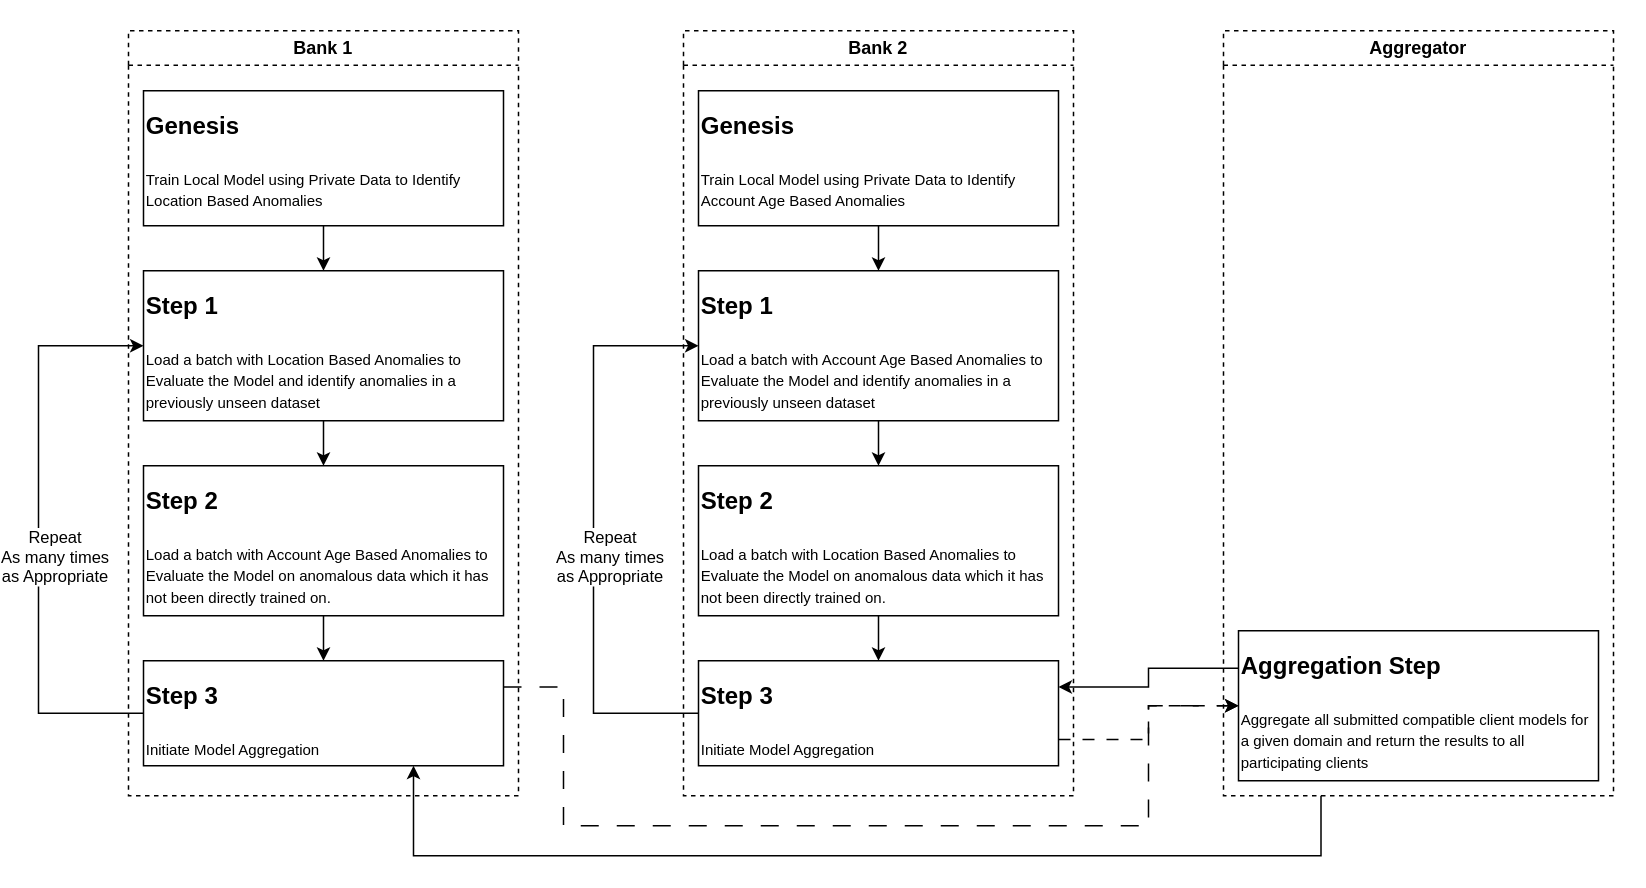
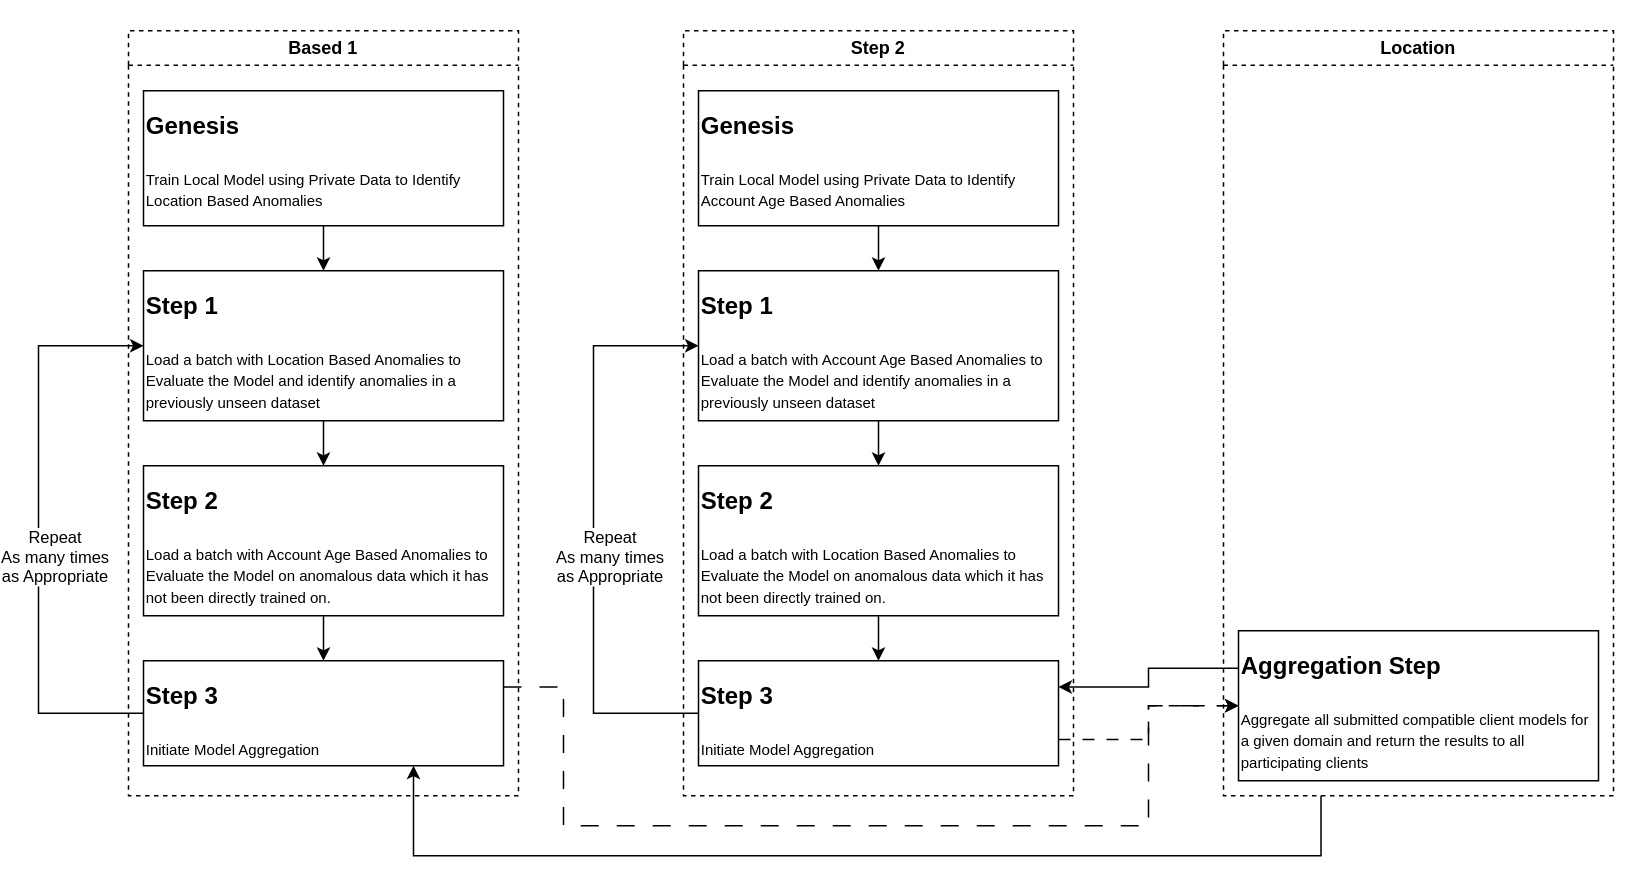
(323, 49) -> (323, 49)
(878, 49) -> (878, 49)
(1418, 49) -> (1418, 49)
